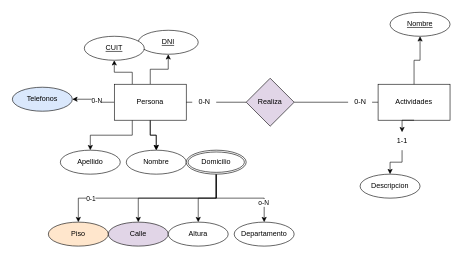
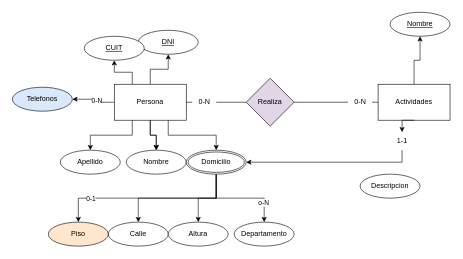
none -> (168, 134)
(390, 168) -> (251, 162)
(138, 234) -> (138, 234)
